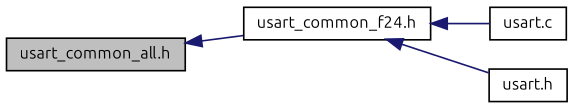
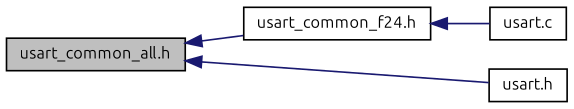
(445, 59) -> (345, 72)
